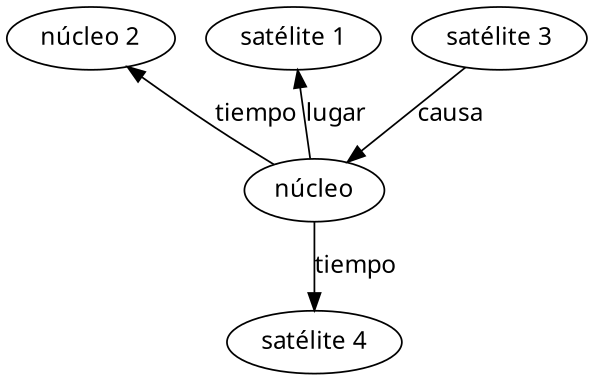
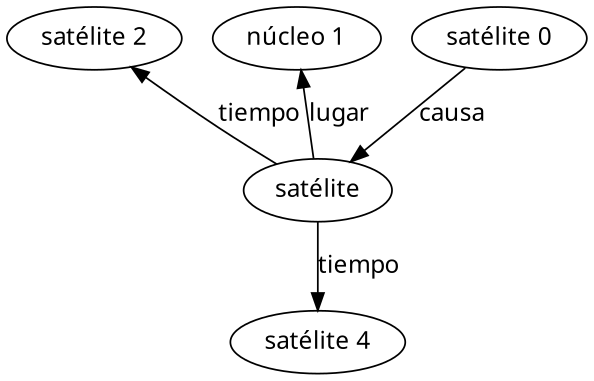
(91, 38) -> (94, 38)
(293, 38) -> (297, 38)
(499, 38) -> (499, 38)
(314, 190) -> (318, 190)
